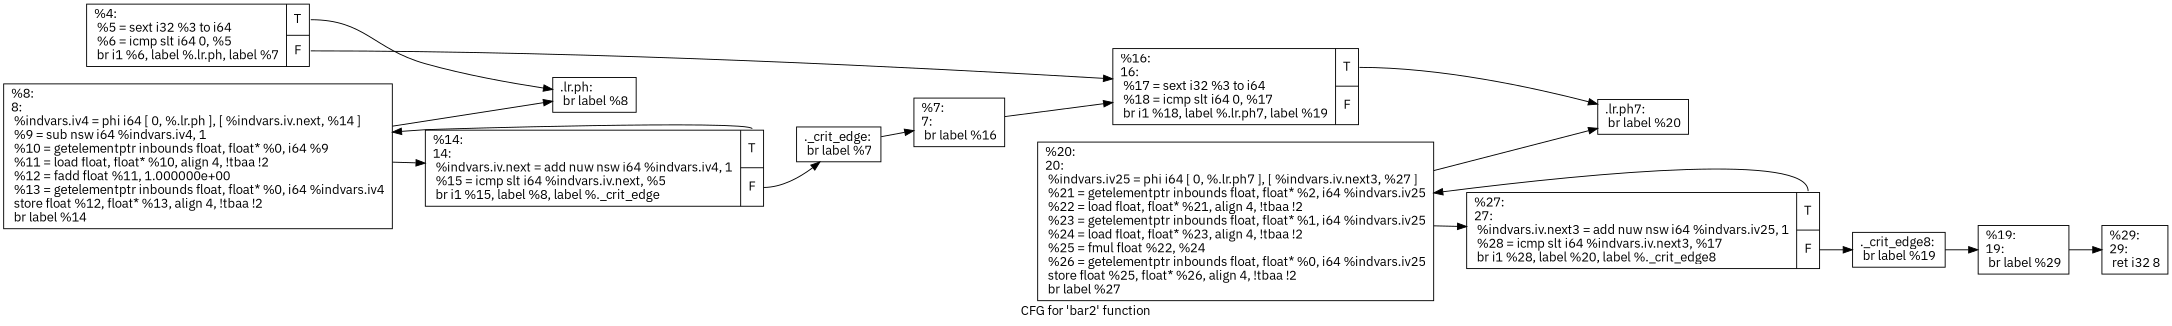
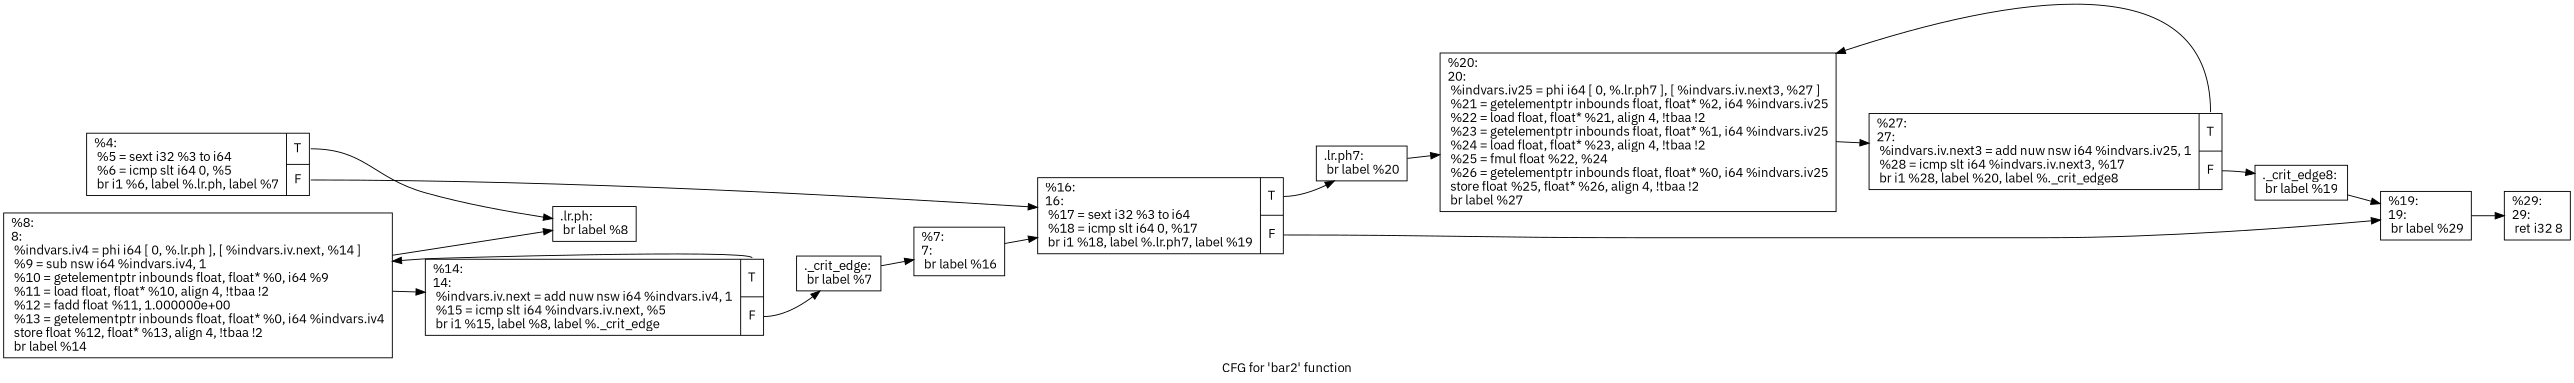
(1511, 151) -> (1419, 157)
none -> (1827, 238)
